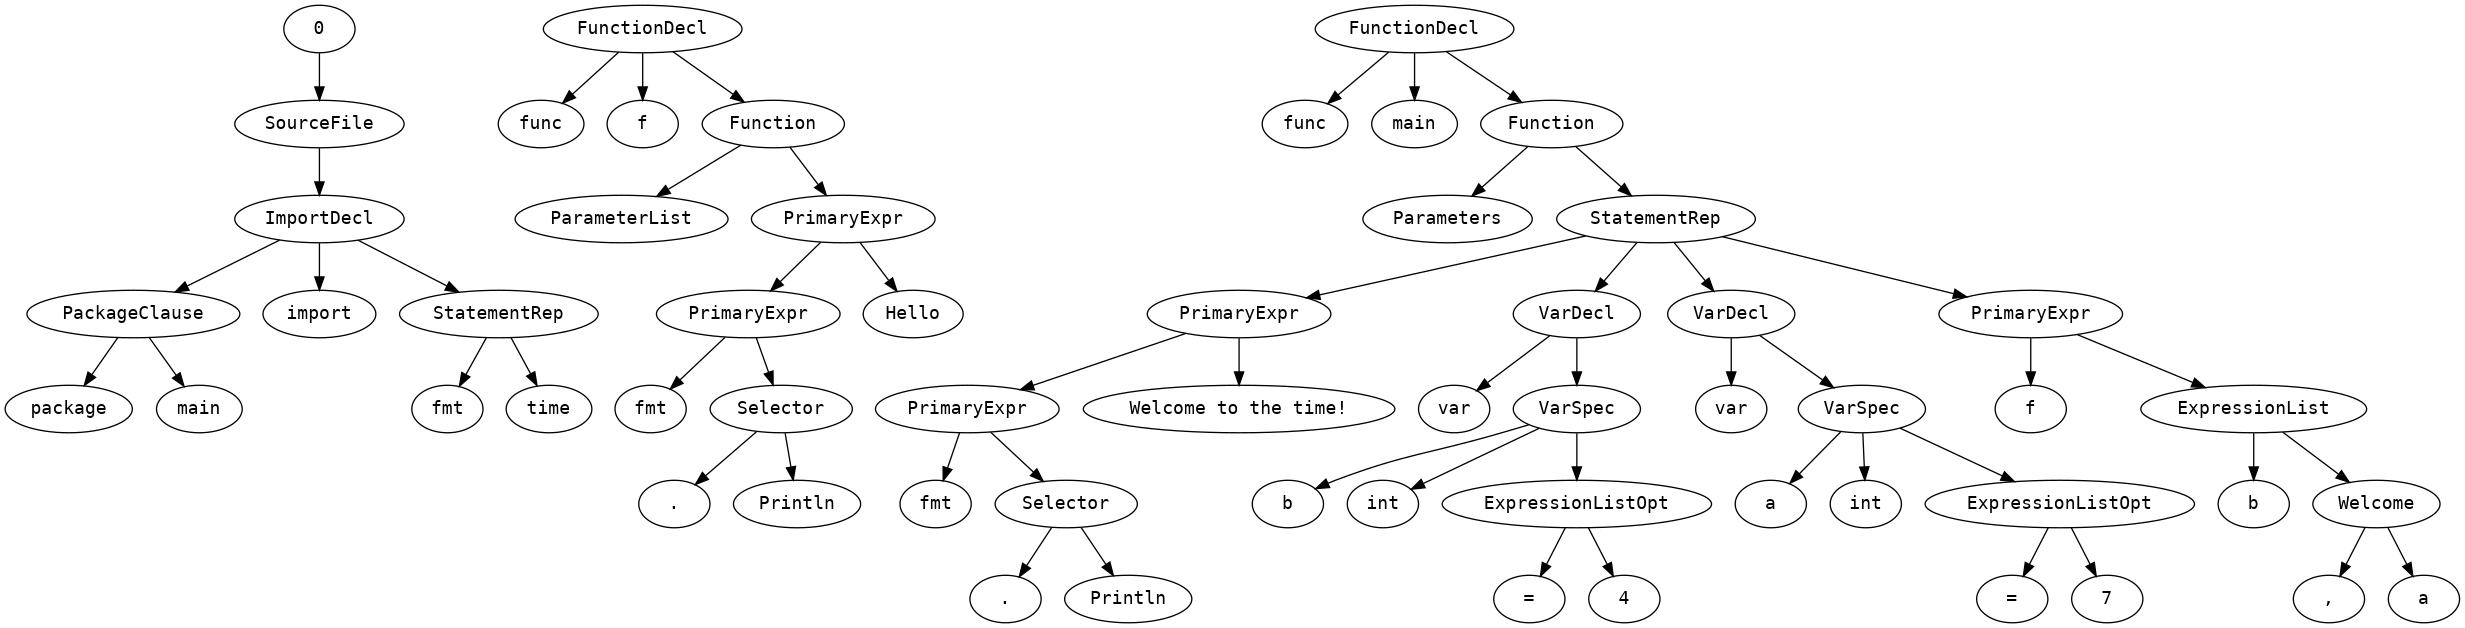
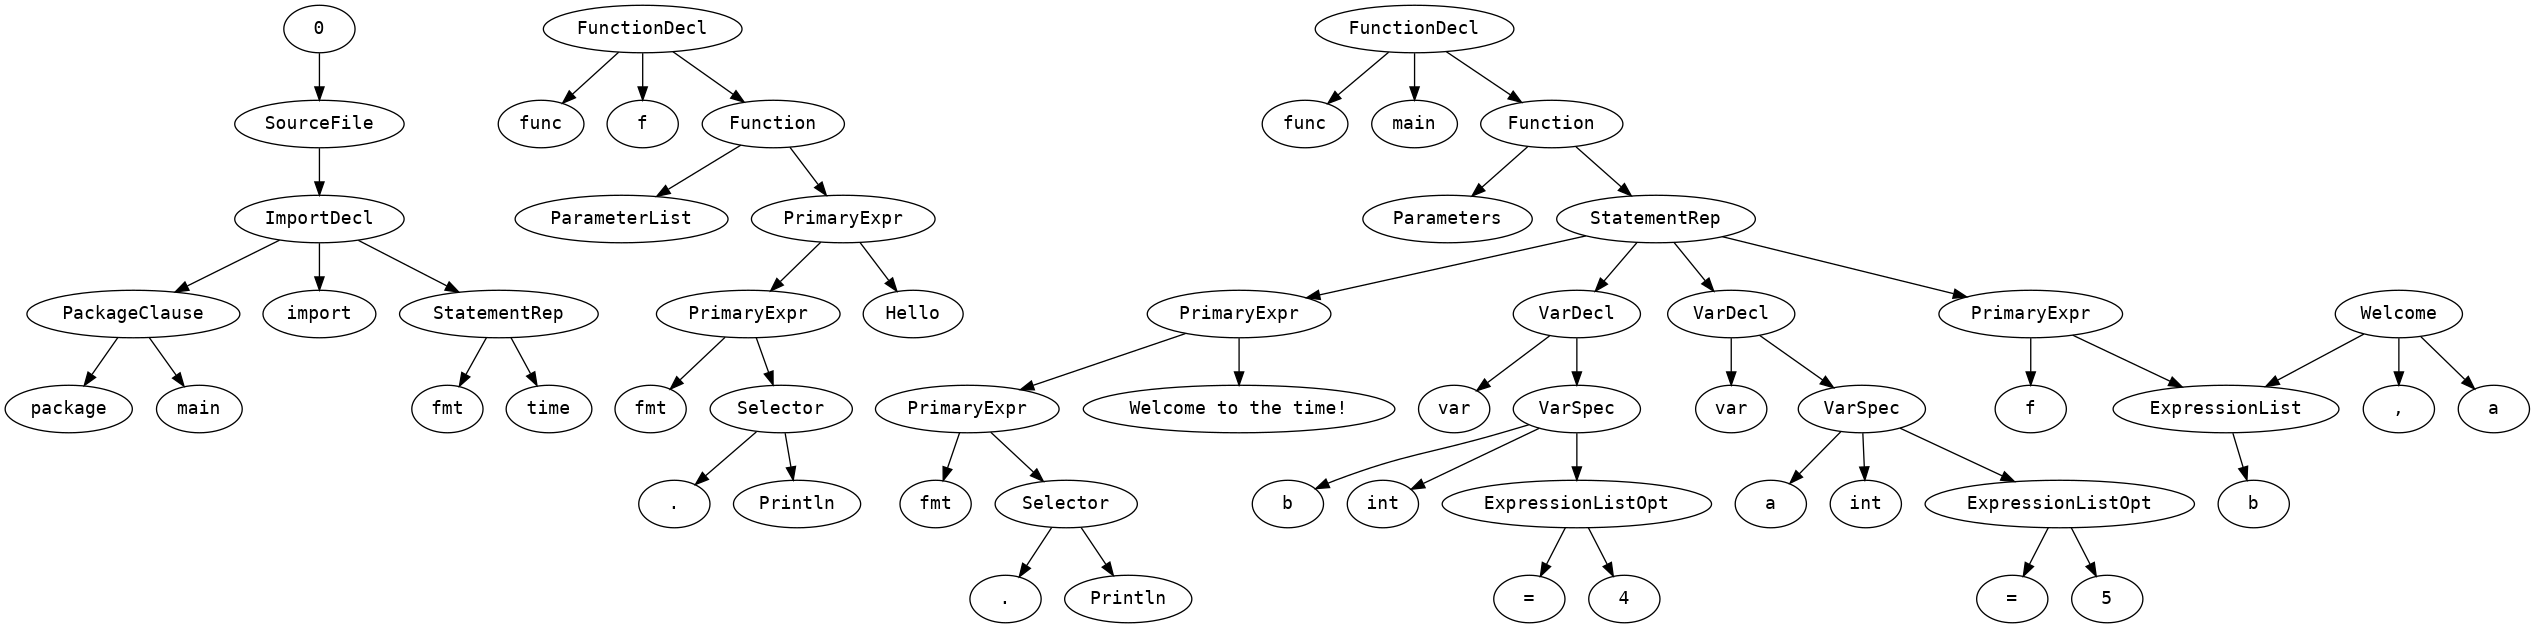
(2311, 453) -> (2321, 357)
(2107, 599) -> (2107, 599)
